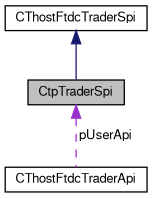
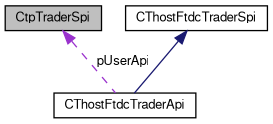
(76, 62) -> (156, 67)
